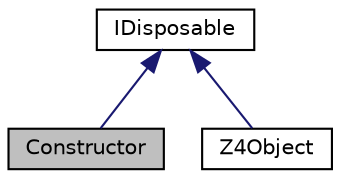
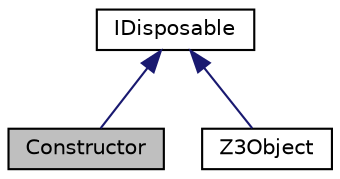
(267, 149) -> (267, 149)
